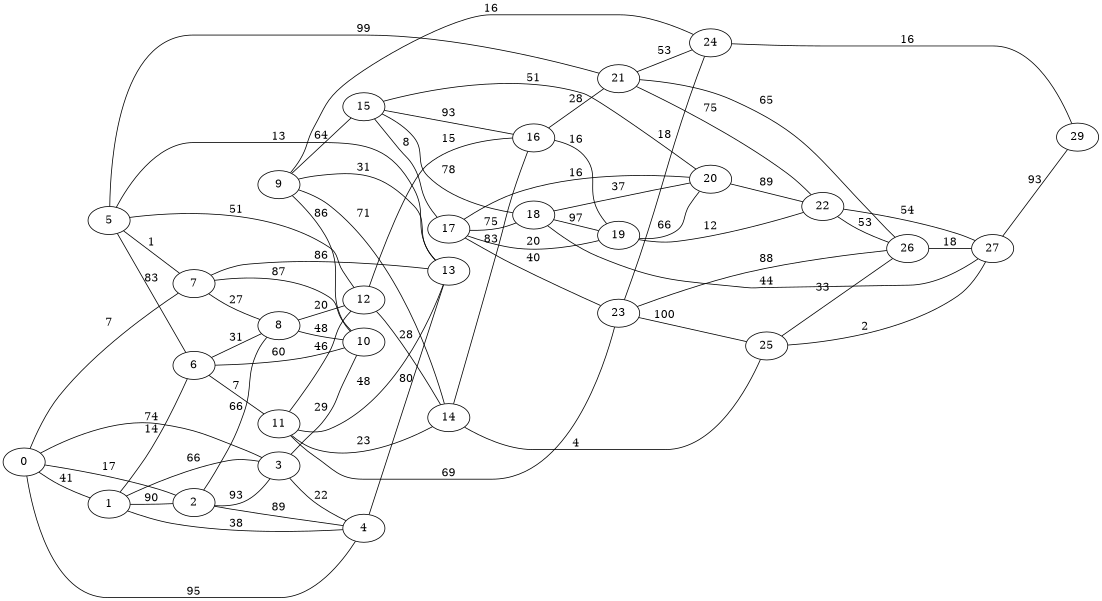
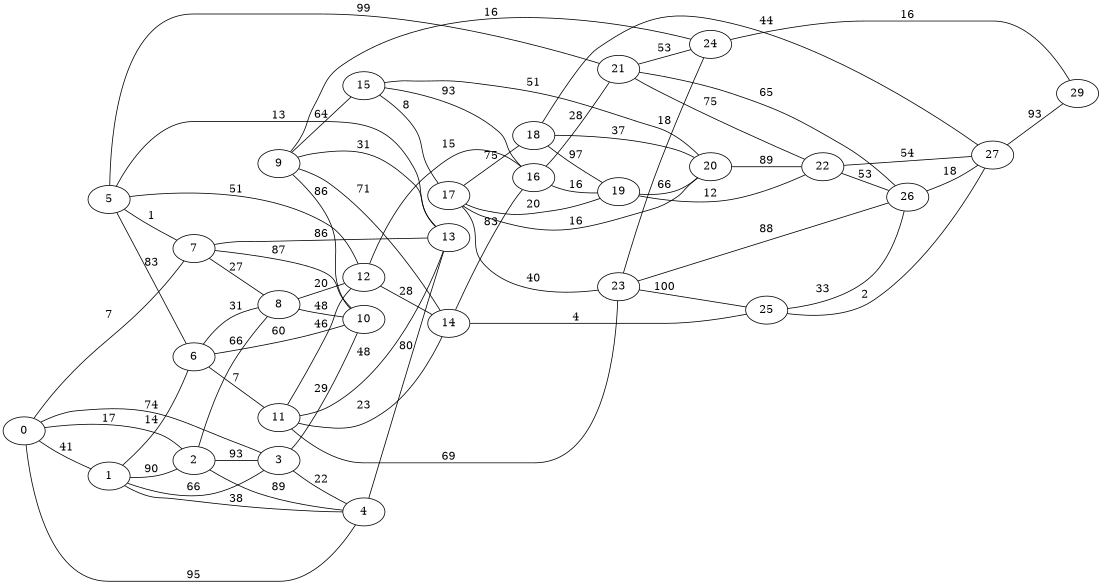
(432, 180) -> none
